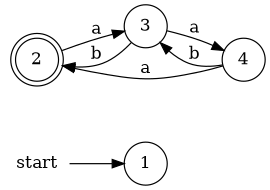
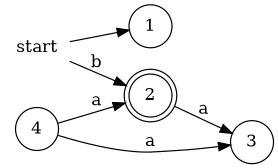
(190, 37) -> none
(195, 54) -> (150, 142)
(106, 62) -> (92, 71)
